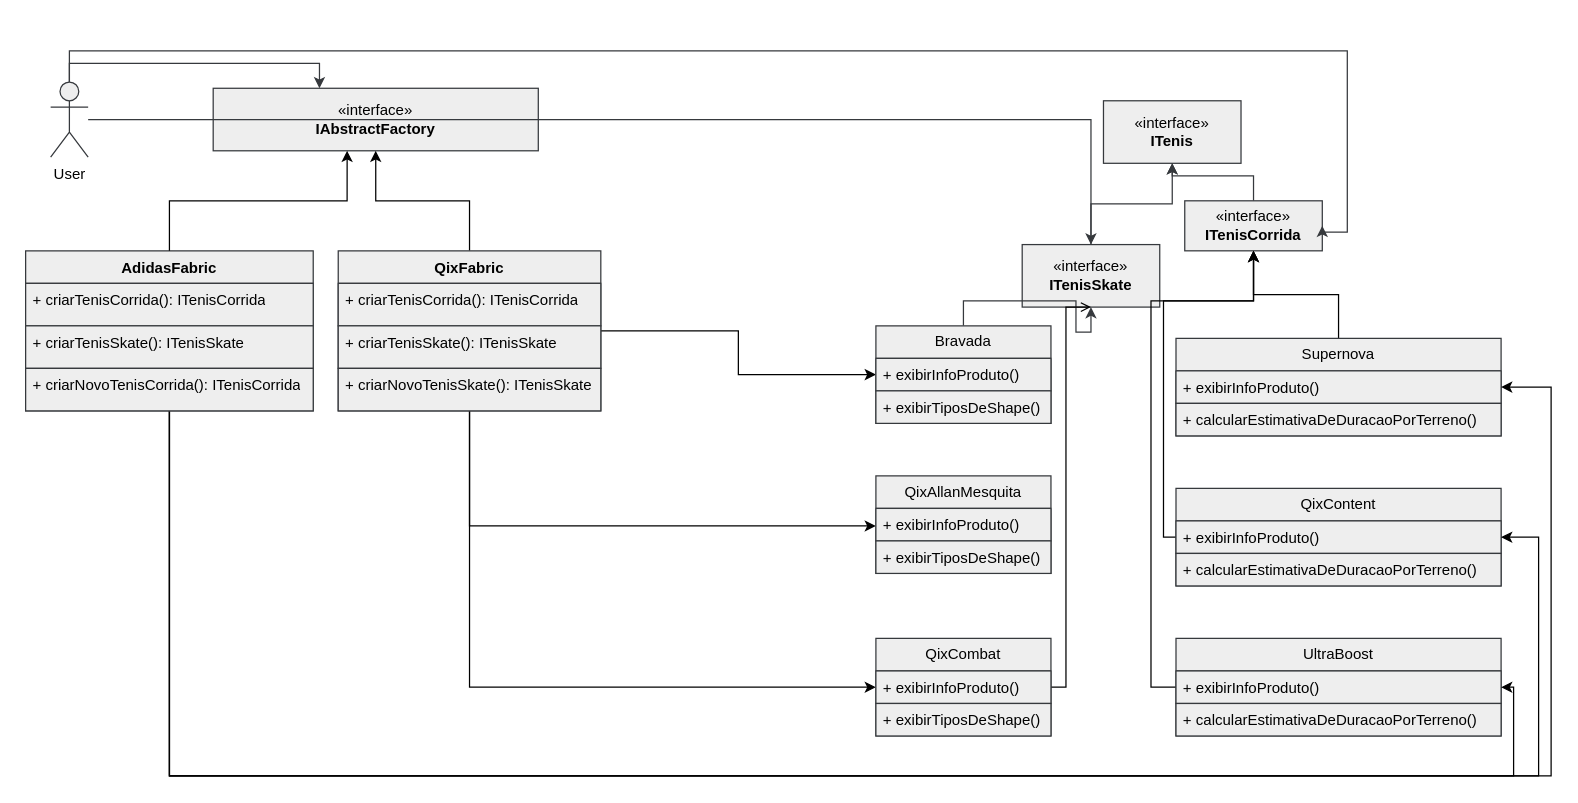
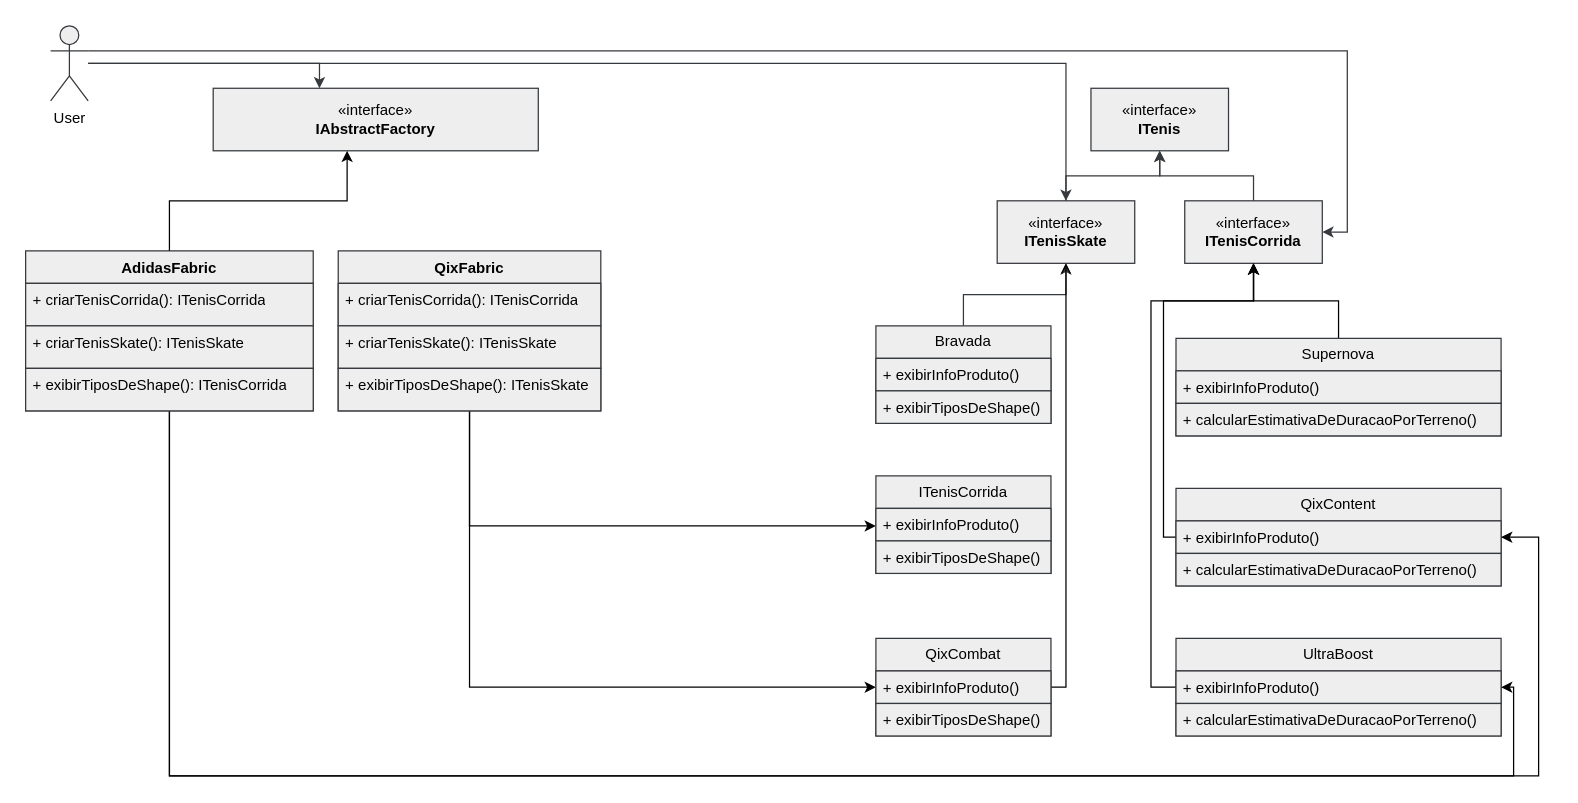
(69, 119) -> (69, 63)
(1172, 132) -> (1159, 119)
(427, 201) -> none
(1253, 226) -> (1253, 232)
(1091, 276) -> (1066, 232)
(738, 349) -> none
(171, 395) -> (171, 395)
(471, 395) -> (471, 395)
(963, 492) -> (963, 492)
(1551, 566) -> none
